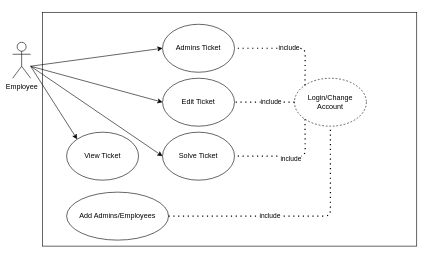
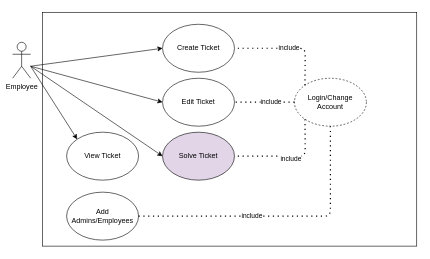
(198, 48) -> (198, 48)
(198, 156) -> (198, 156)
(117, 216) -> (102, 216)
